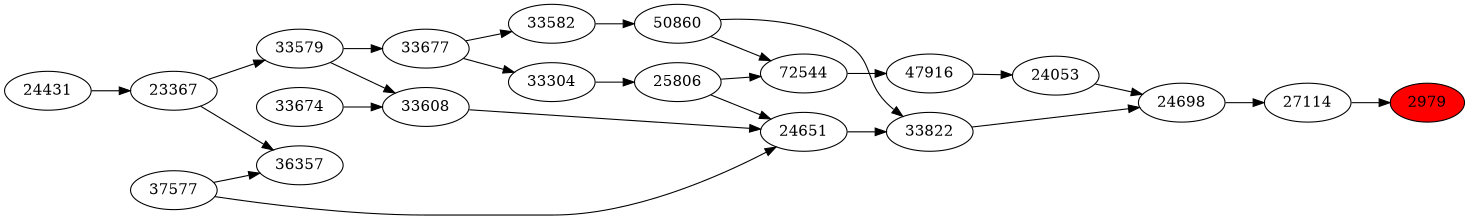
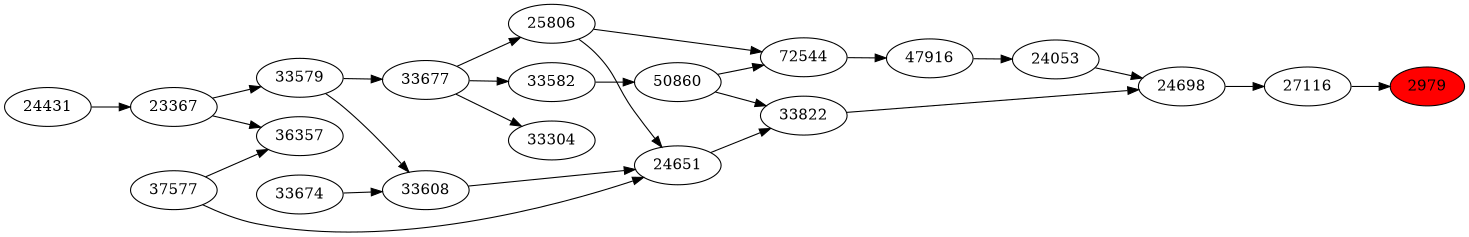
(609, 82) -> (484, 54)
(1308, 103) -> (1308, 86)
